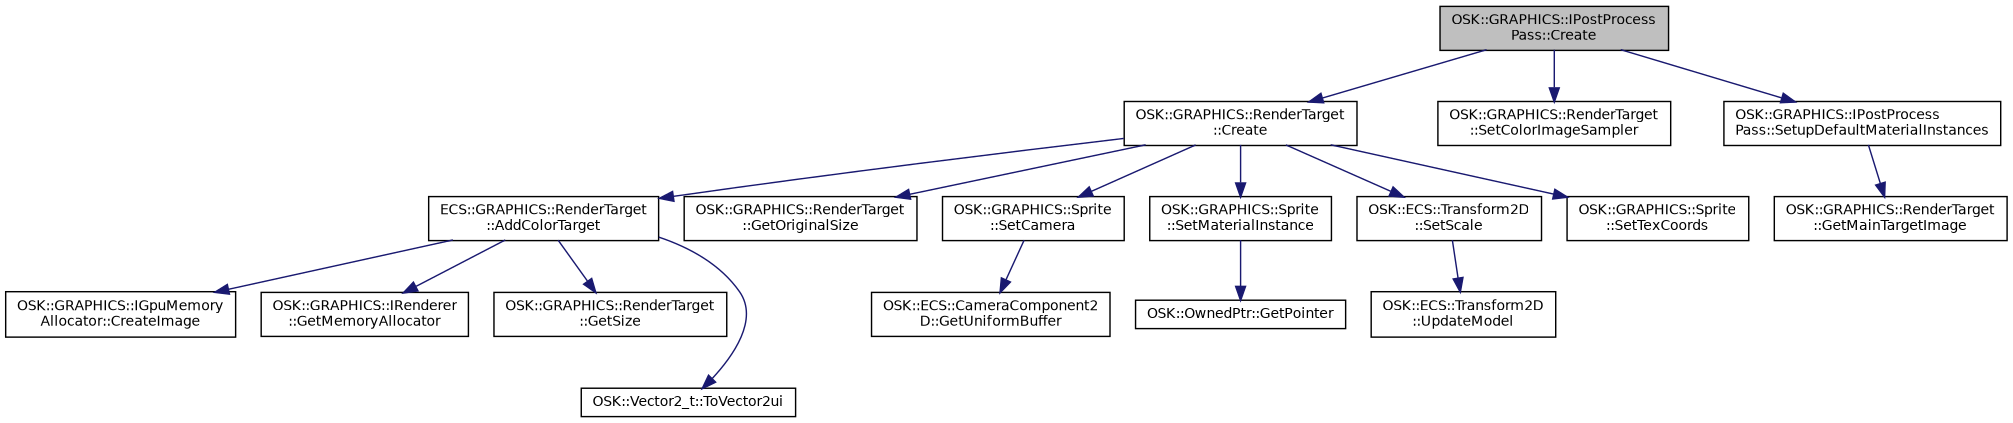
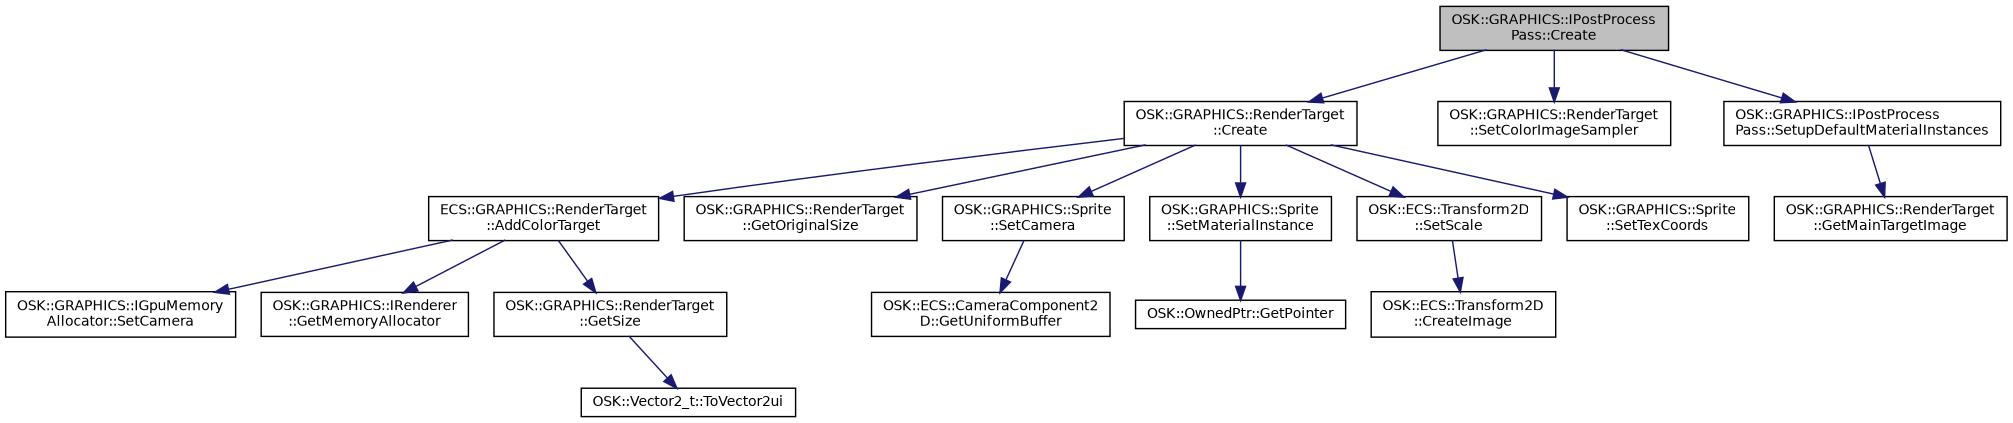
(739, 291) -> (648, 357)
(121, 314) -> (121, 314)
(1463, 314) -> (1463, 314)
